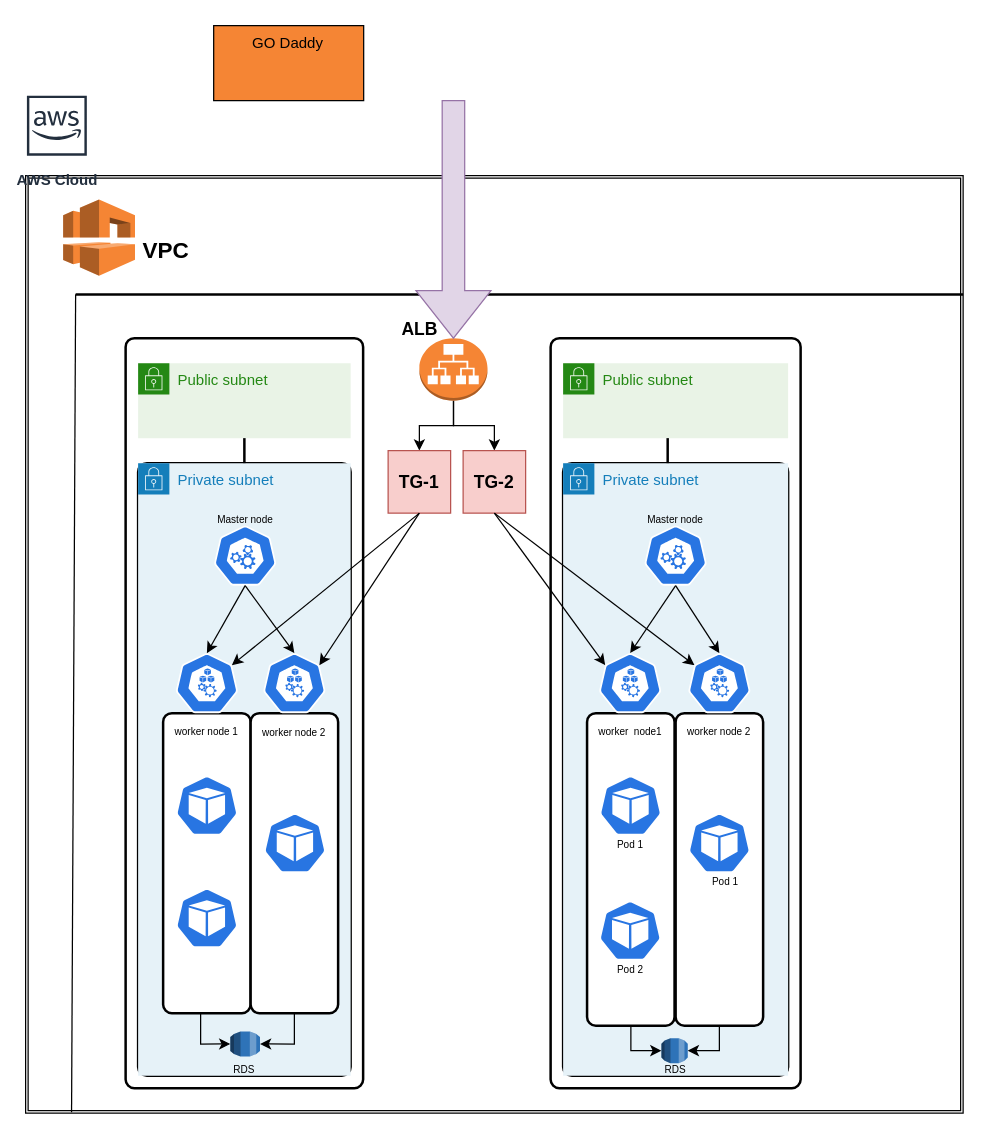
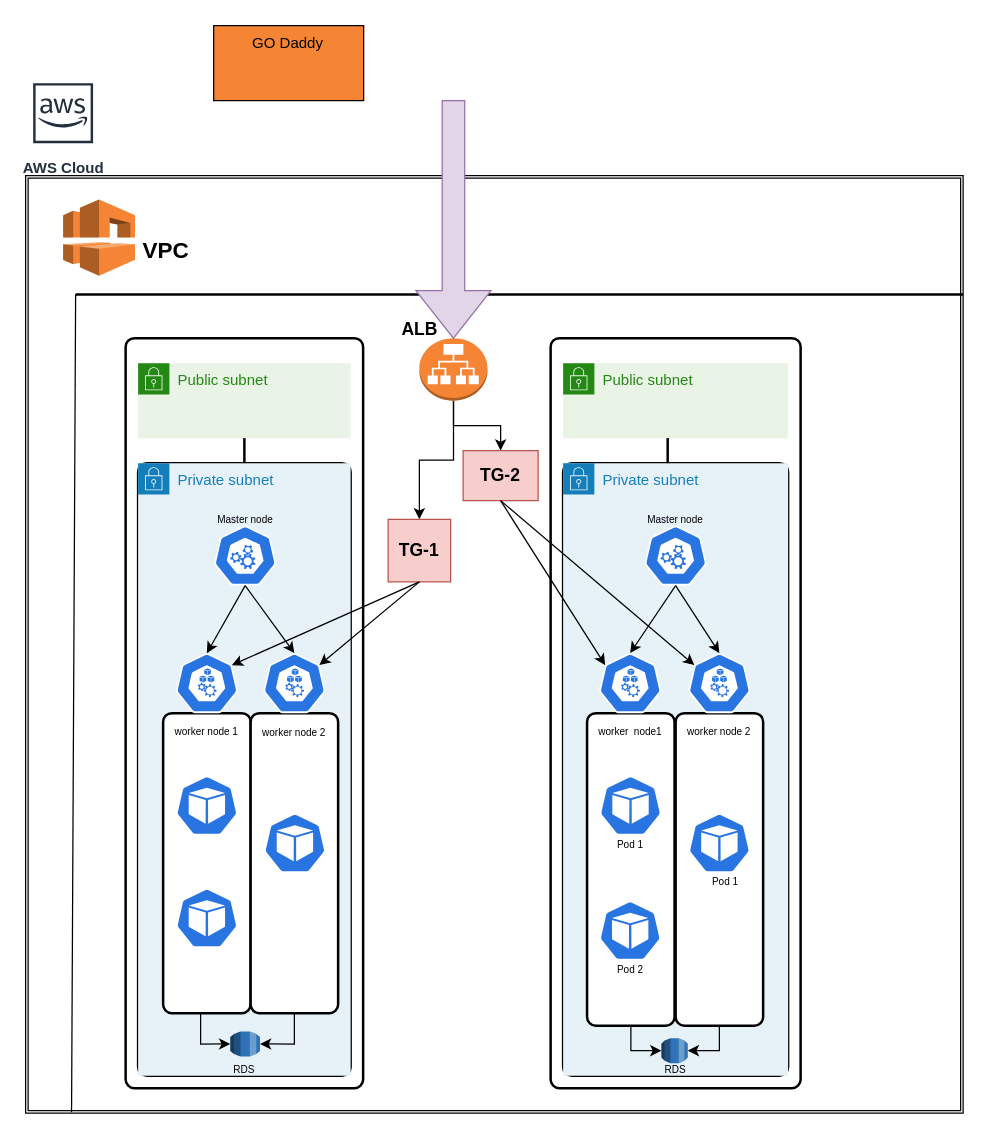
(57, 126) -> (63, 113)
(419, 482) -> (419, 551)
(494, 482) -> (501, 476)
